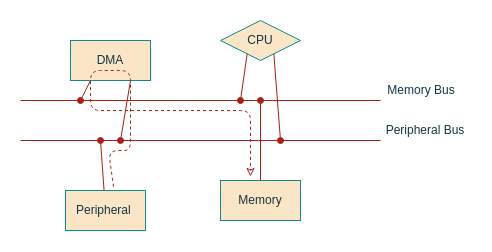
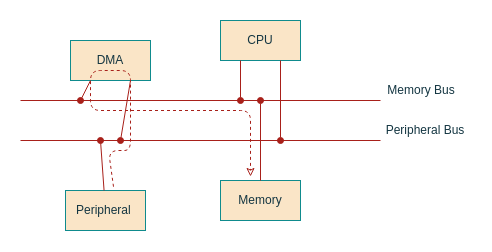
(261, 41) -> (261, 41)
